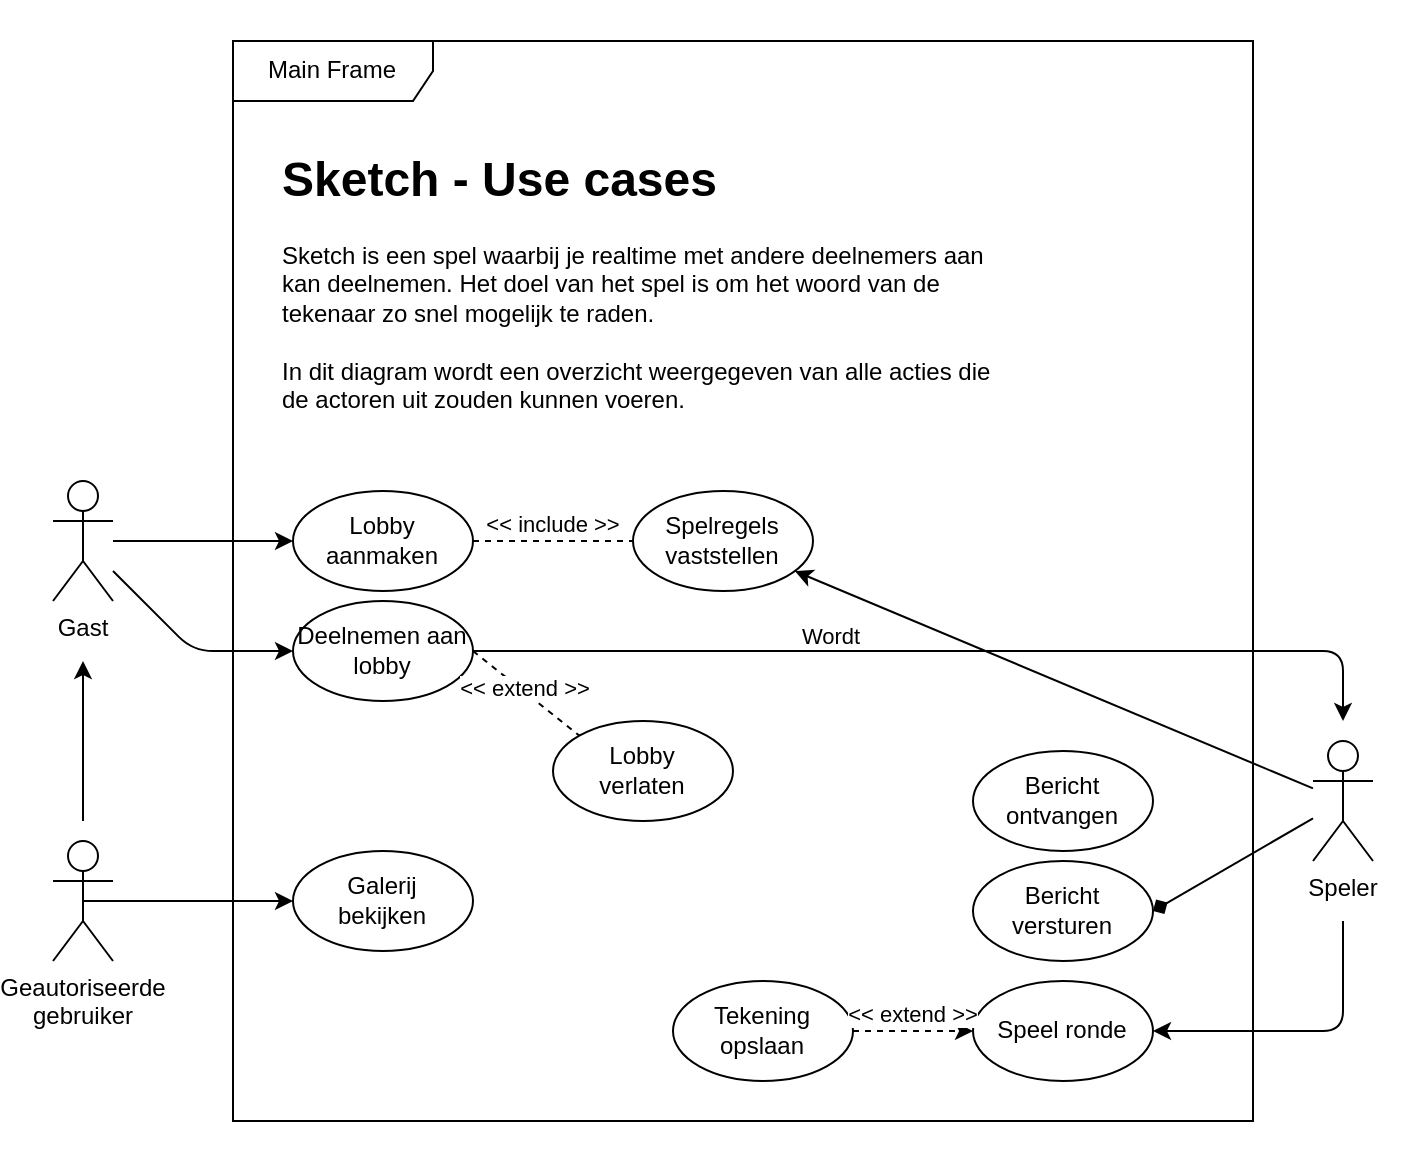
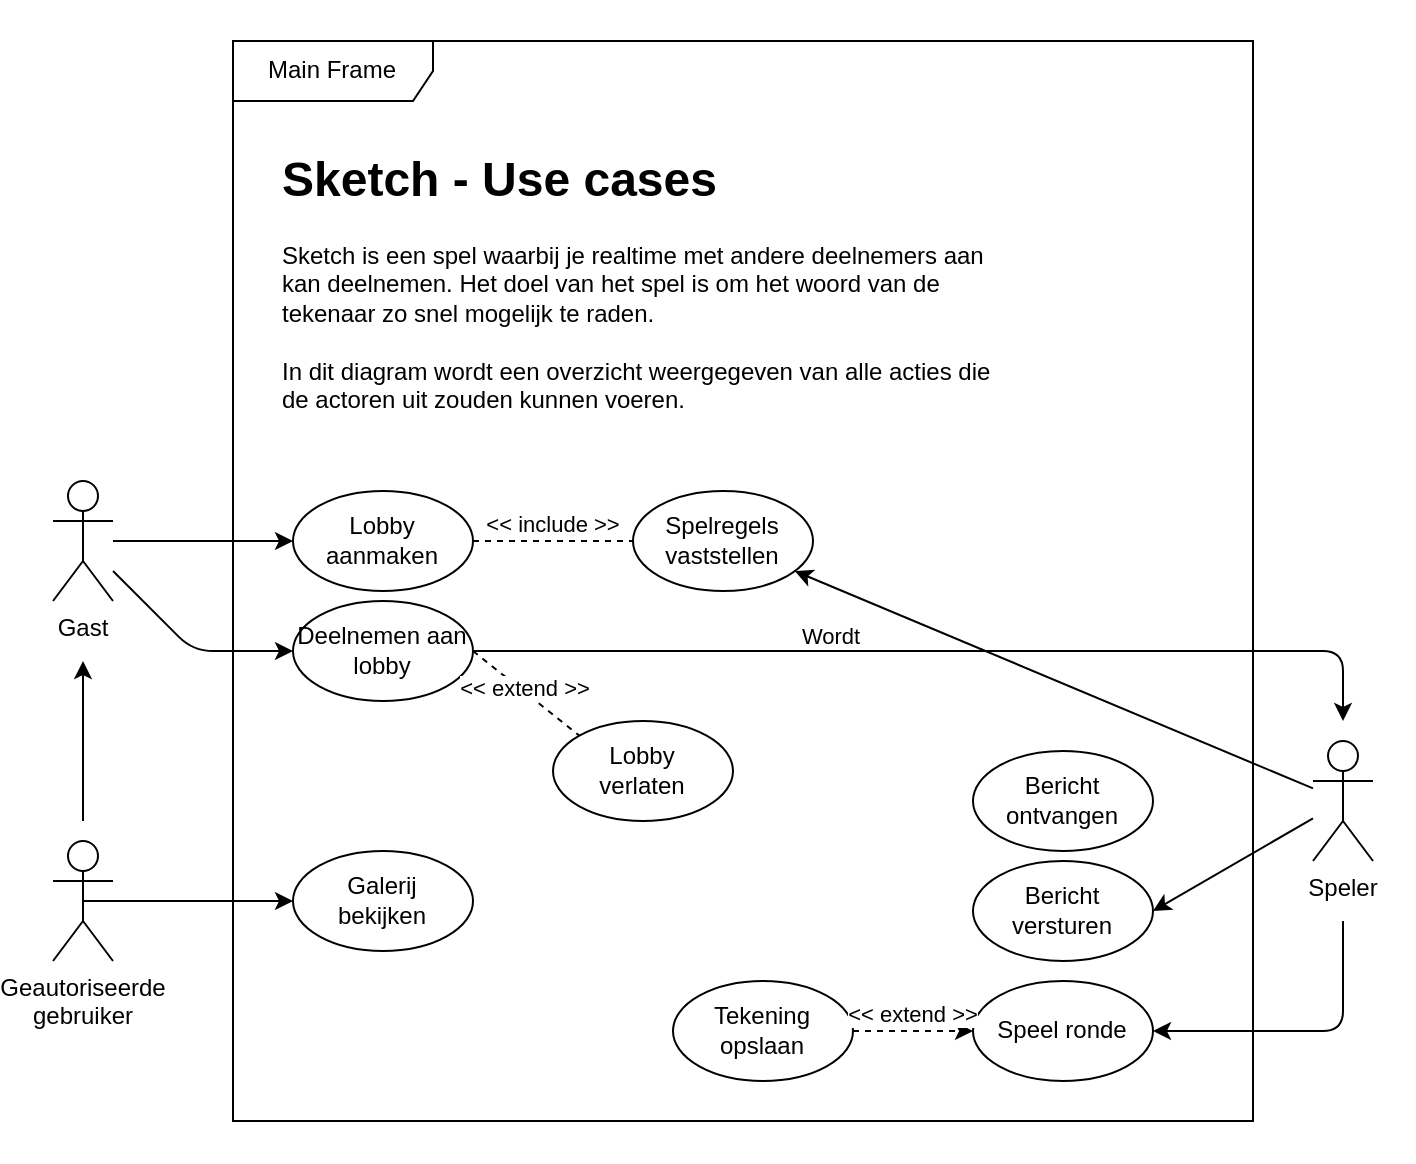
(1167, 903) -> (1167, 903)
